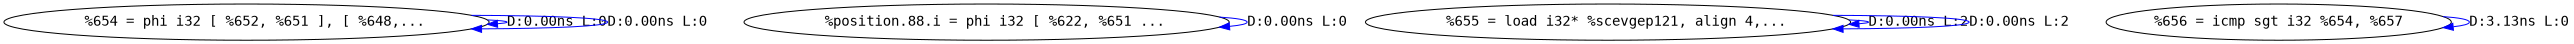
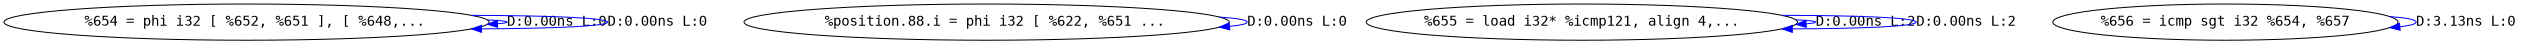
(1608, 22) -> (1582, 22)
